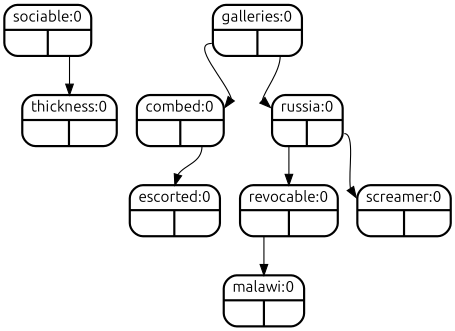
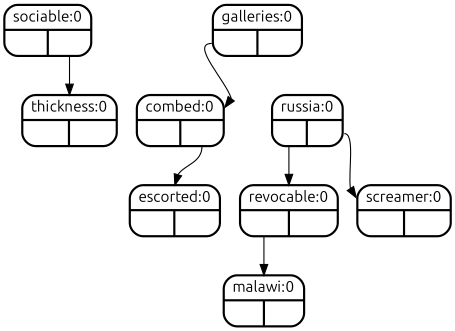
(273, 79) -> none
